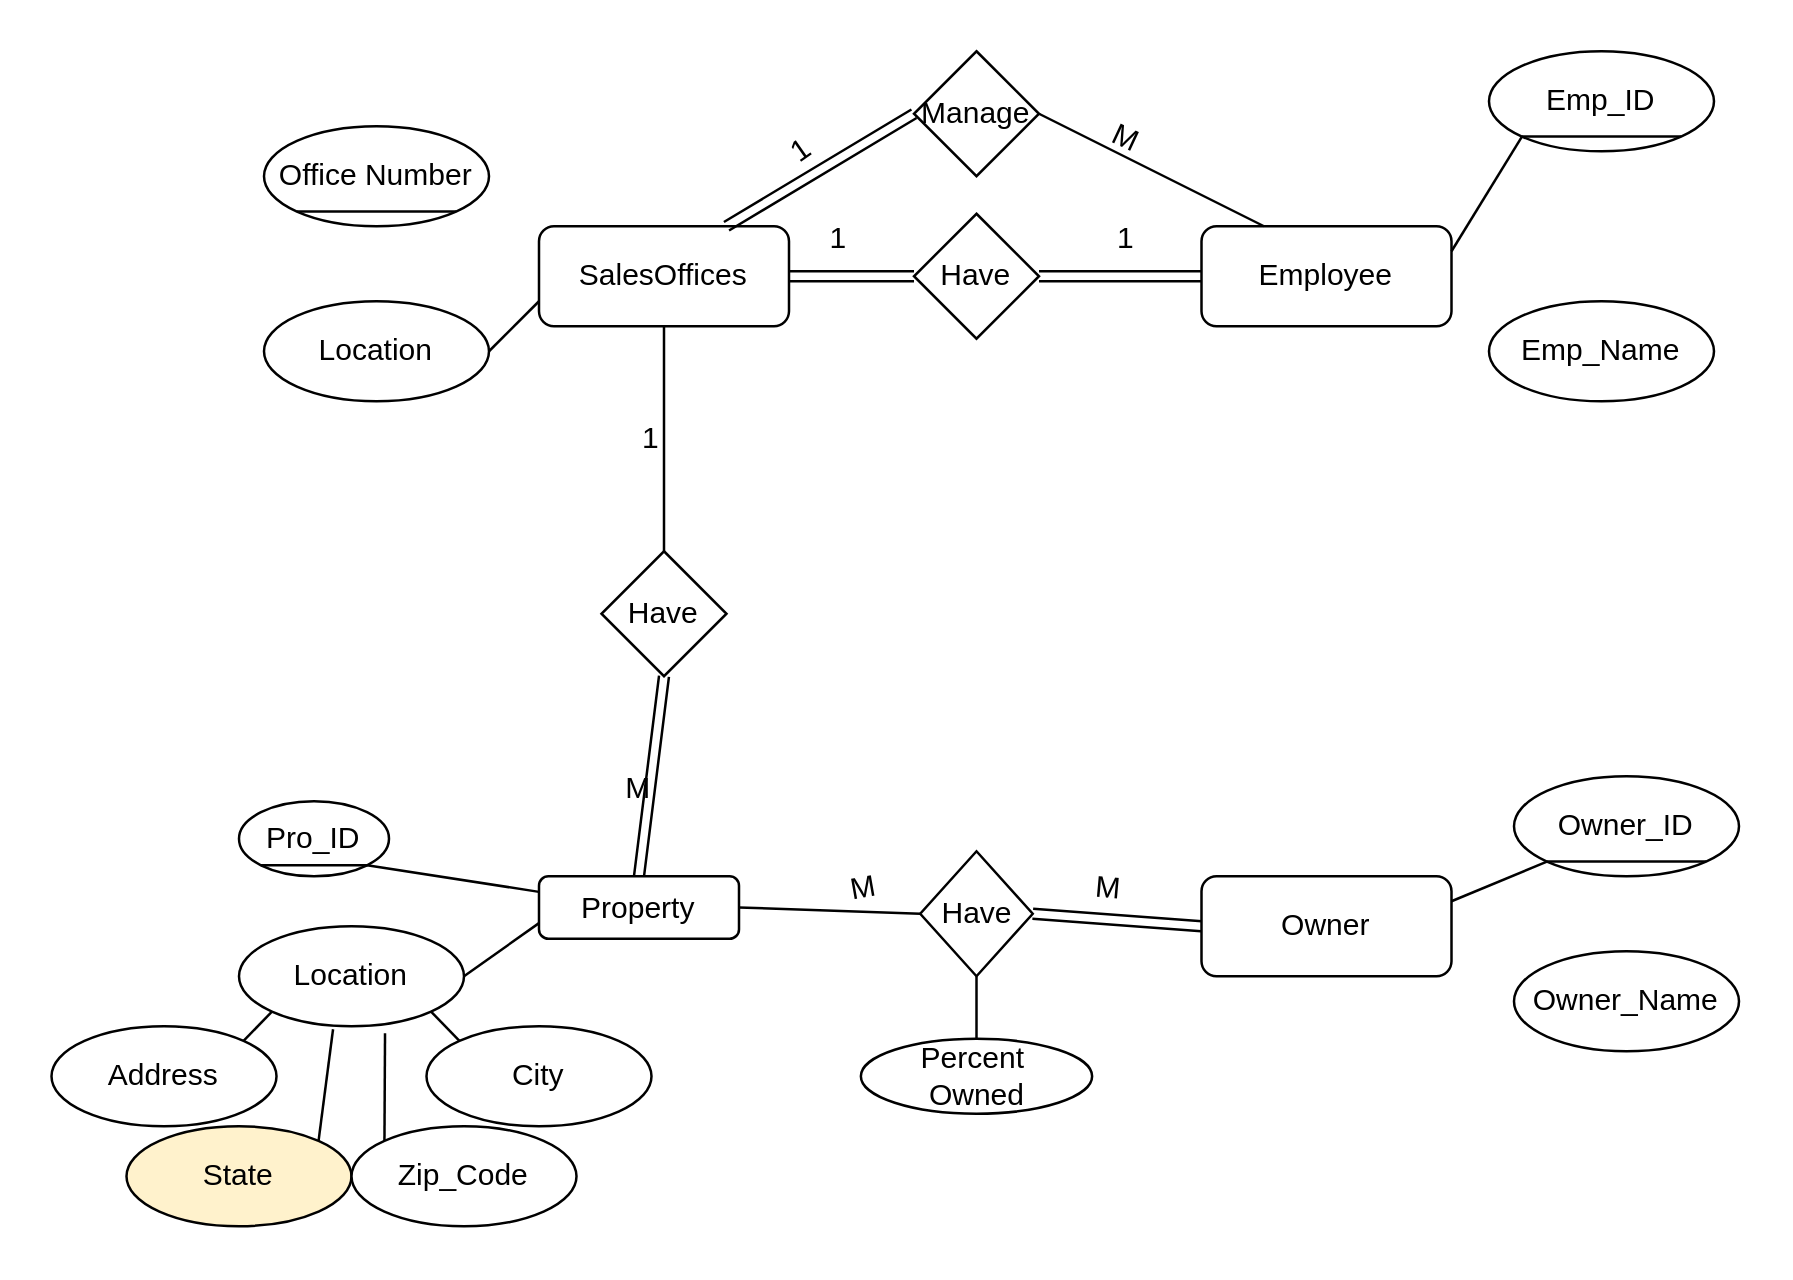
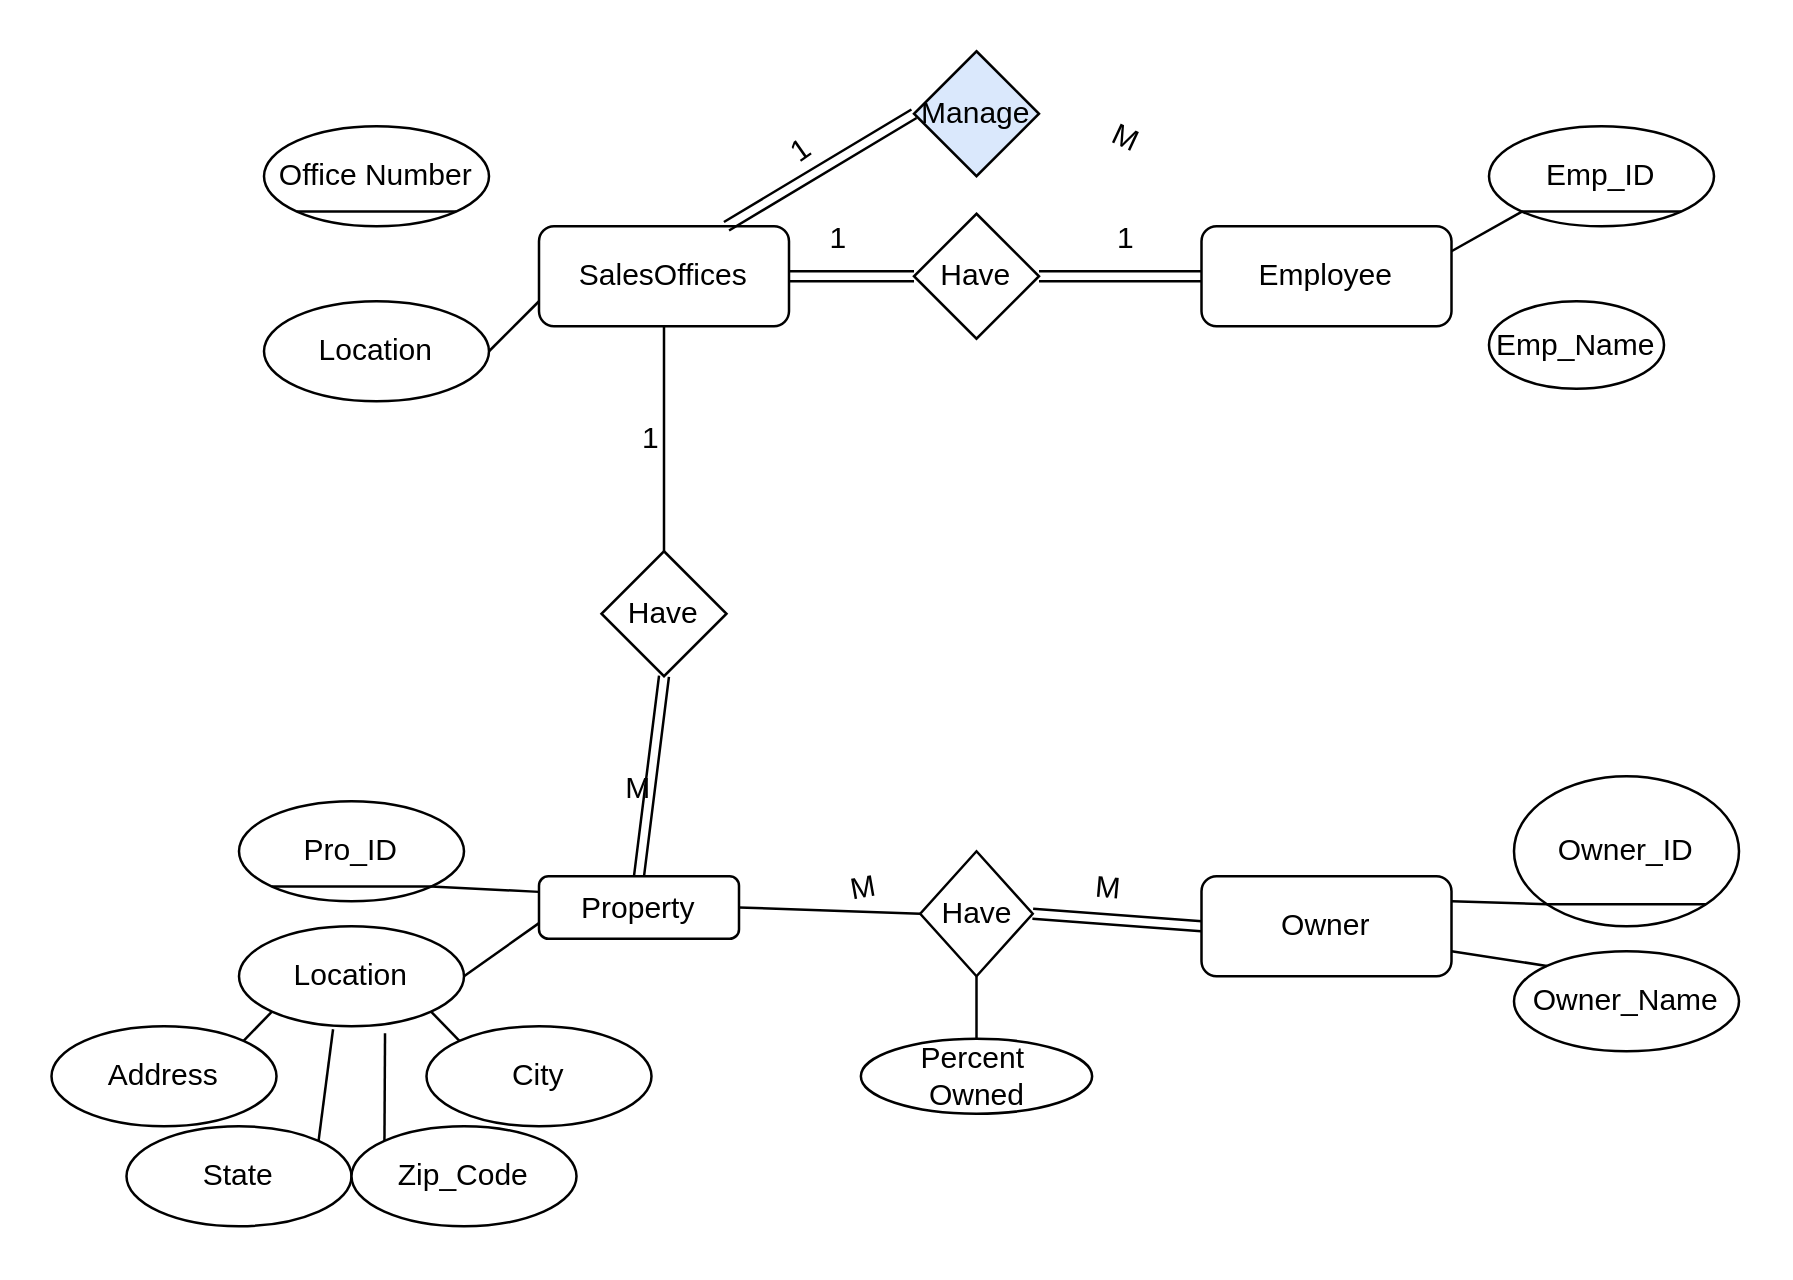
(1601, 101) -> (1601, 176)
(976, 114) -> (976, 114)
(1152, 170) -> none
(1601, 351) -> (1576, 345)
(1626, 826) -> (1626, 851)
(314, 839) -> (351, 851)
none -> (1499, 959)
(239, 1176) -> (239, 1176)
